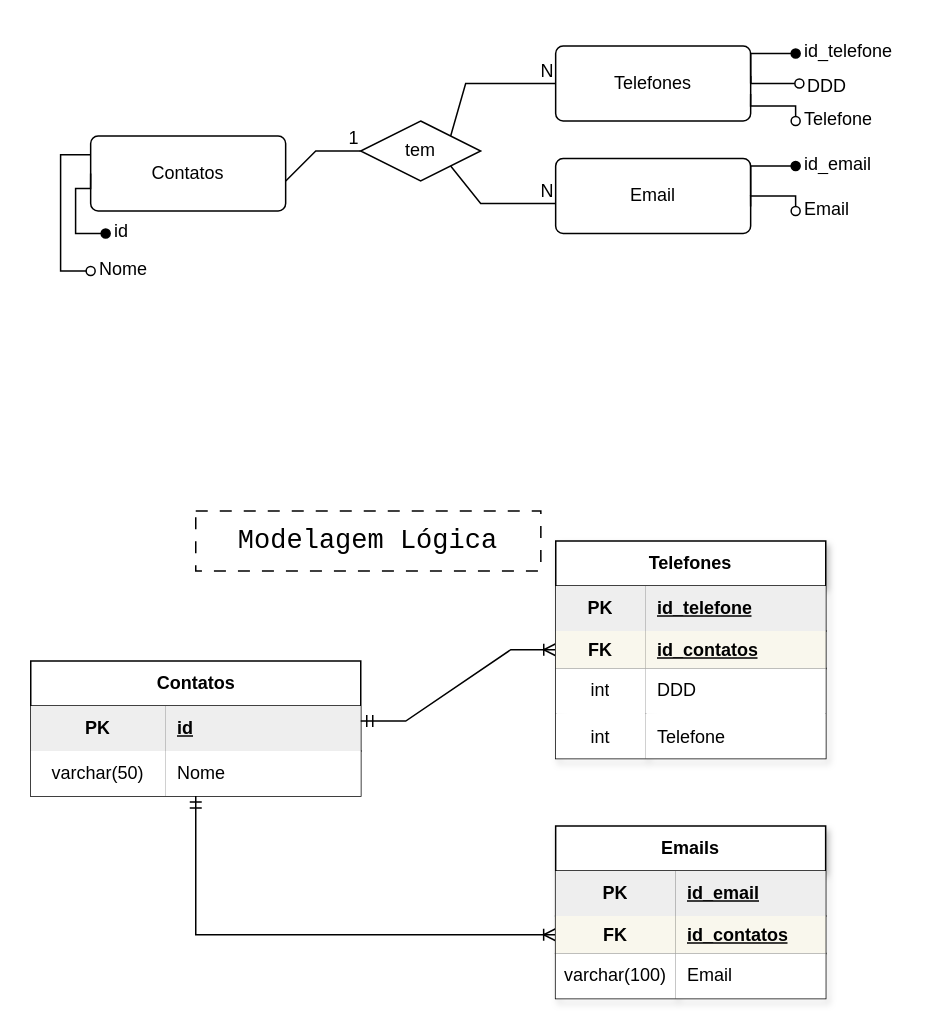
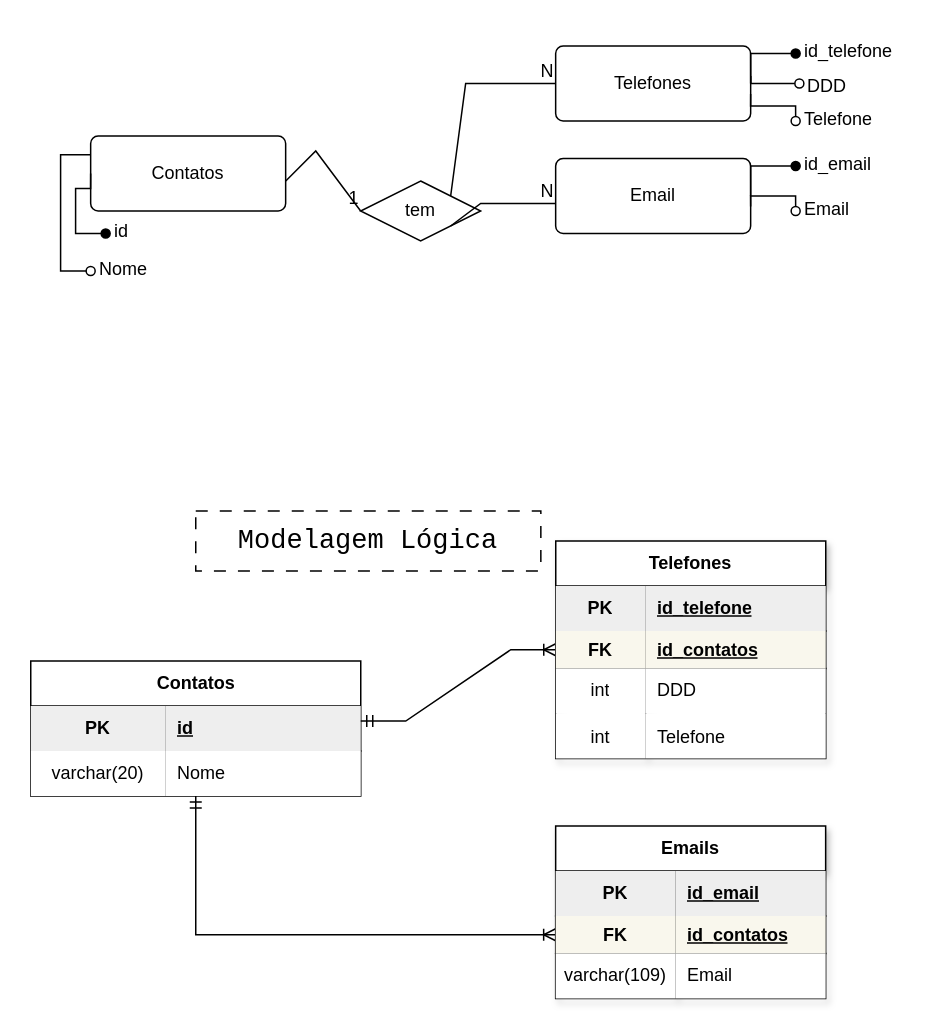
(421, 151) -> (421, 211)
(98, 773) -> (98, 773)
(616, 976) -> (616, 976)
